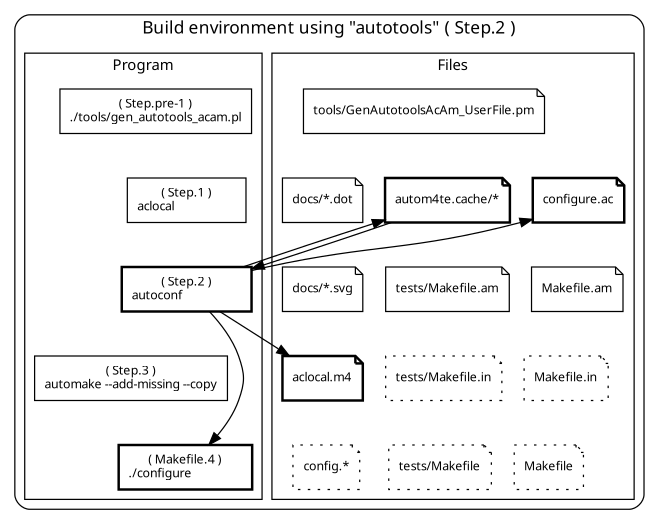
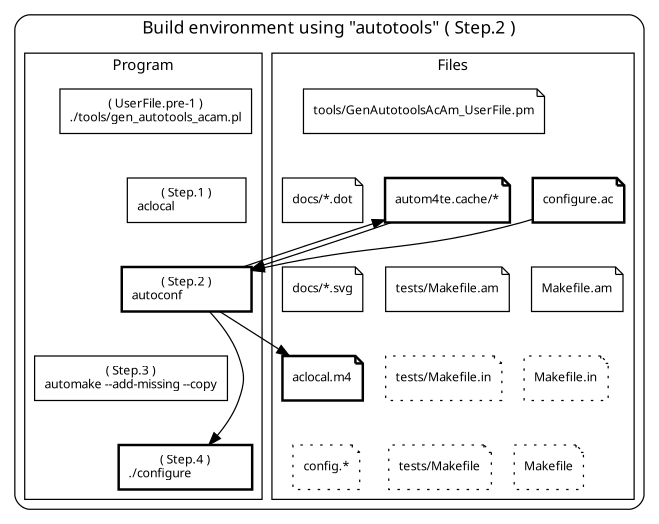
(156, 111) -> (156, 111)
(352, 252) -> (419, 244)
(185, 467) -> (185, 467)
